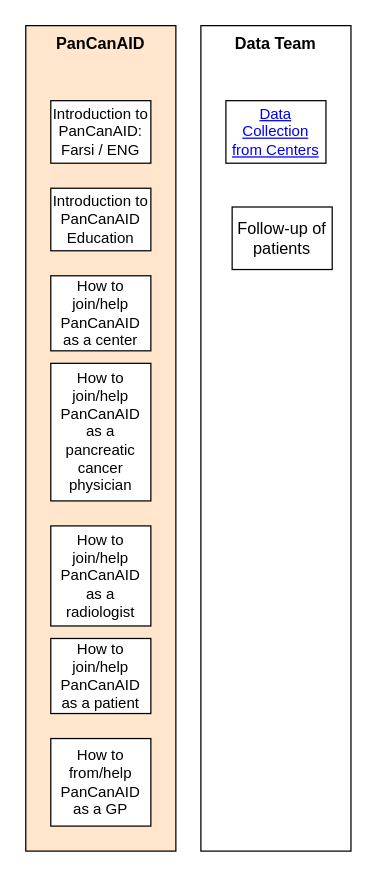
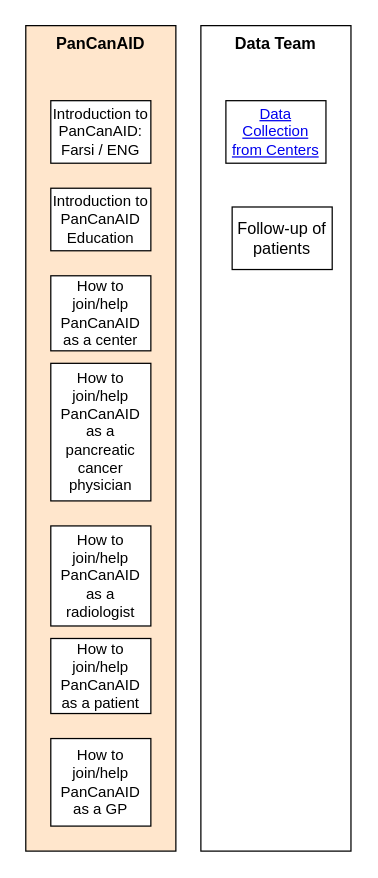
(101, 782) -> (101, 782)
